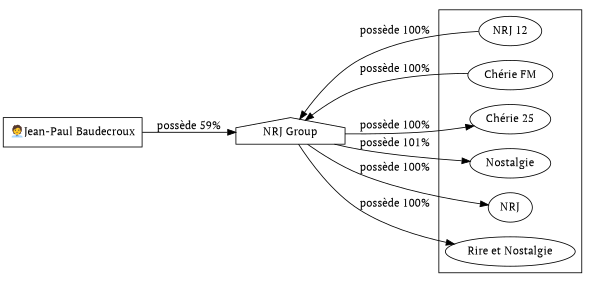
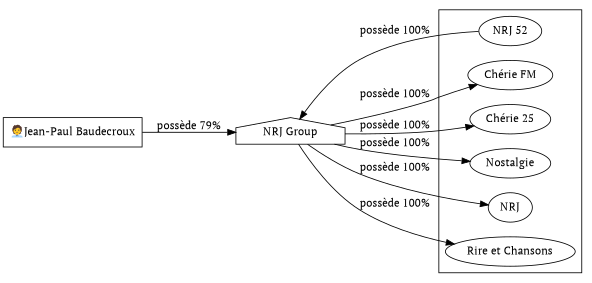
(510, 31) -> (510, 31)
(386, 81) -> (401, 109)
(189, 126) -> (189, 126)
(395, 143) -> (395, 143)
(510, 252) -> (510, 252)
